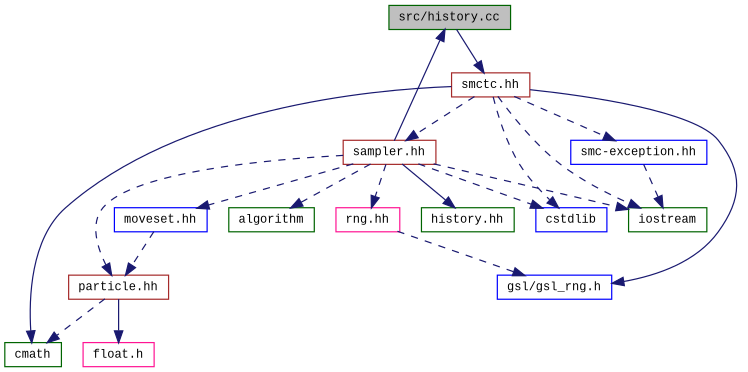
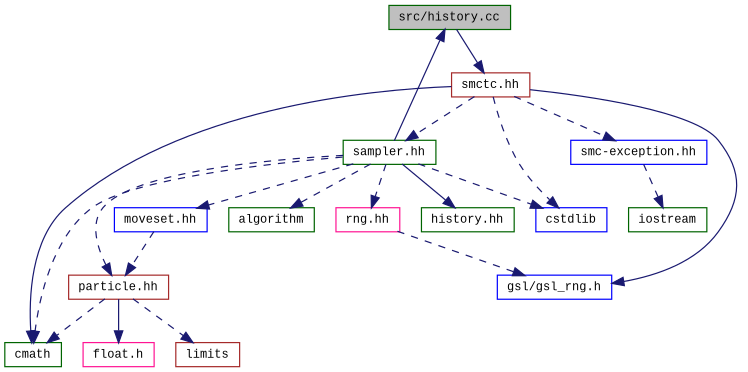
(390, 152) -> (390, 152)
(555, 160) -> none
(525, 185) -> (92, 208)
none -> (208, 355)
